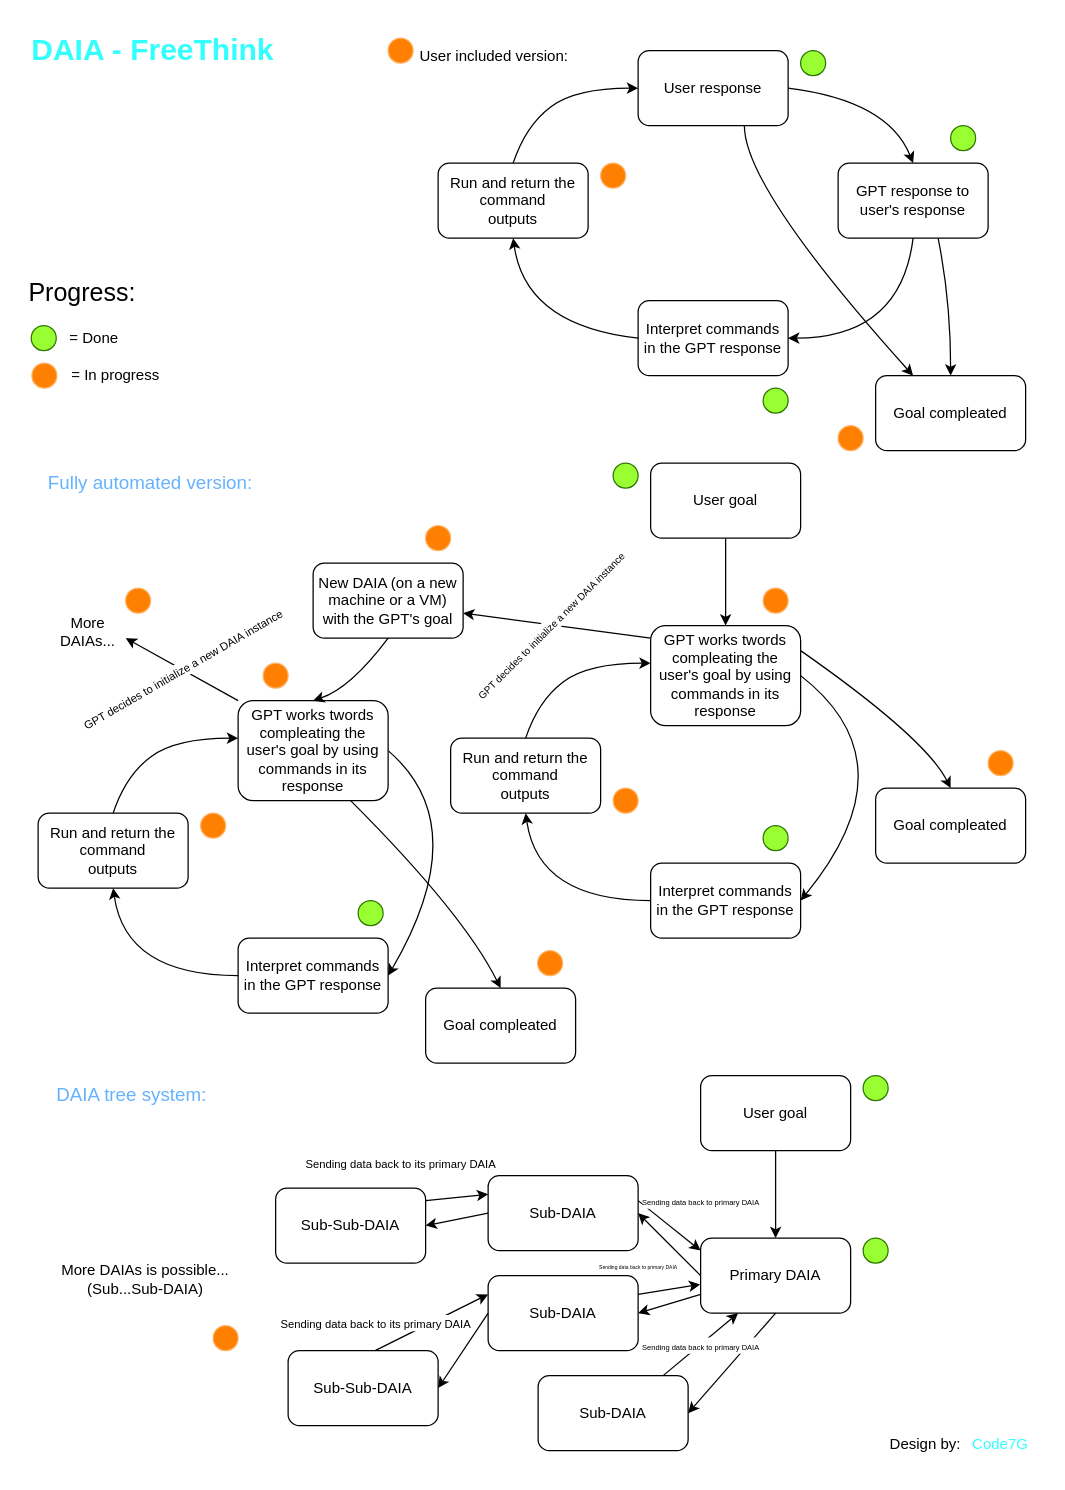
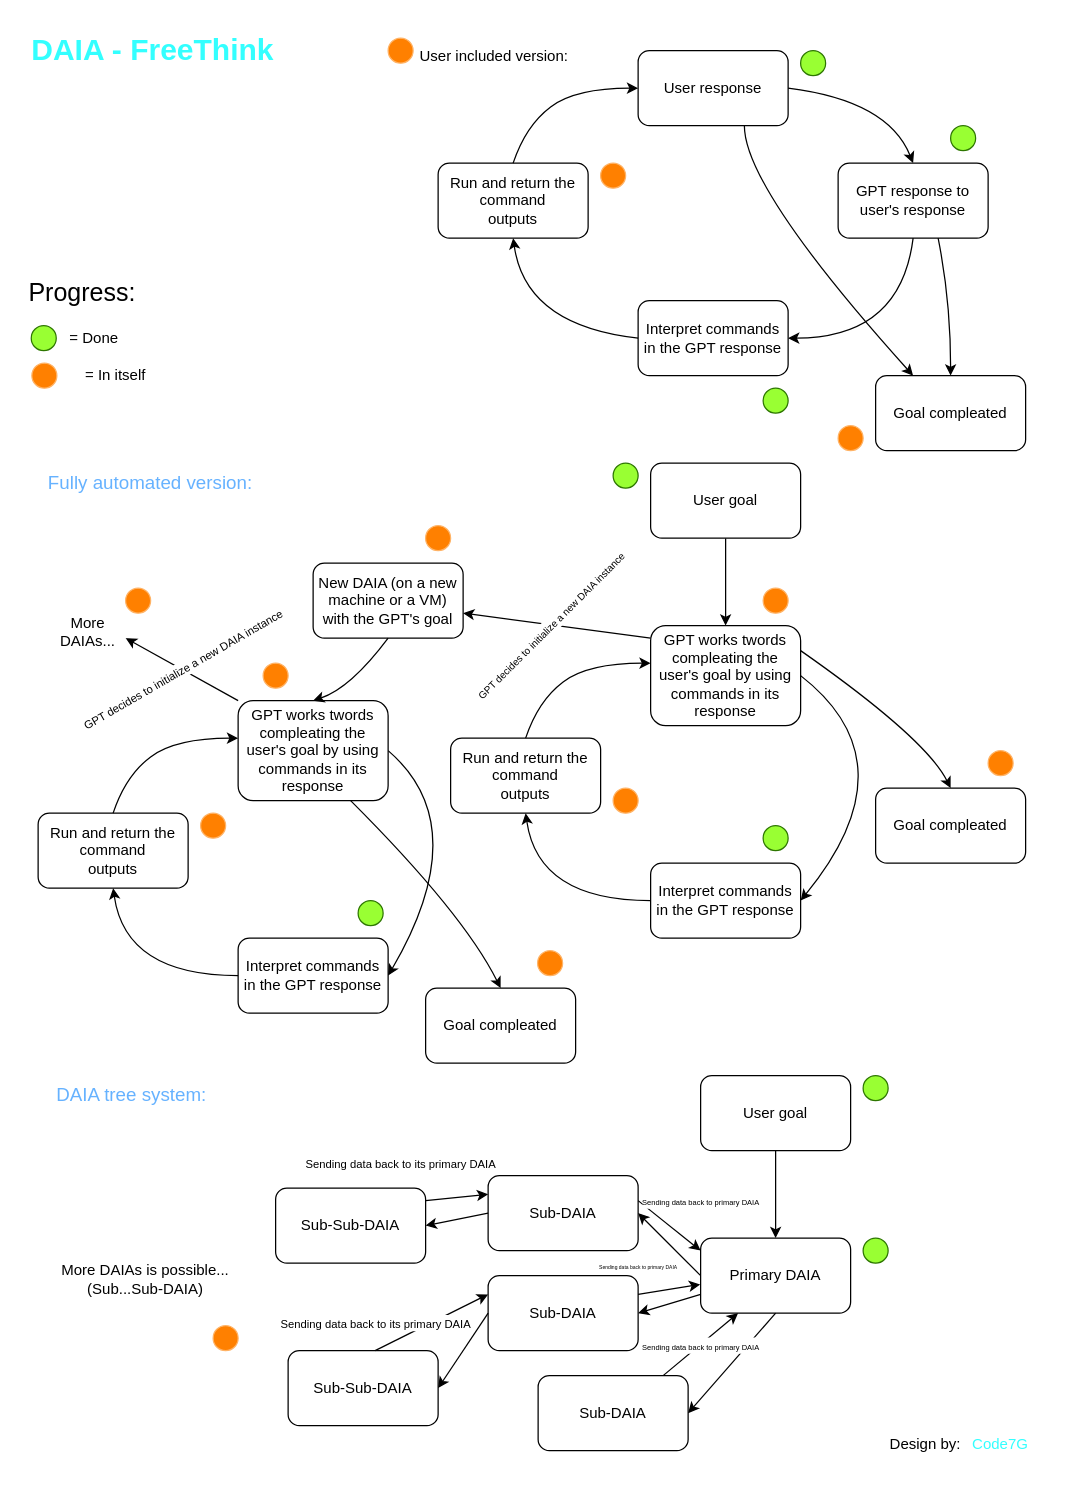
(114, 376) -> (114, 376)
